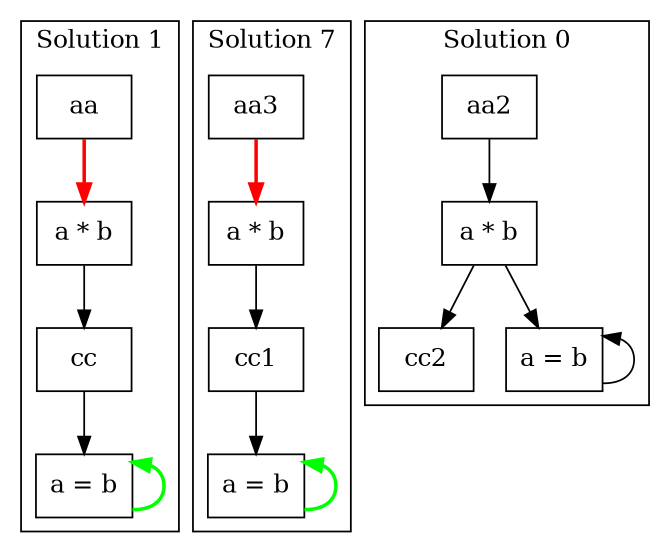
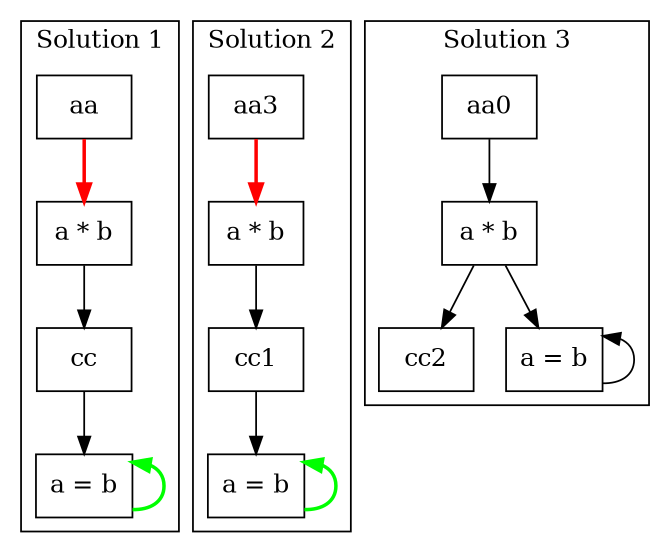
(272, 41) -> (272, 41)
(507, 41) -> (507, 41)
(489, 107) -> (489, 107)
